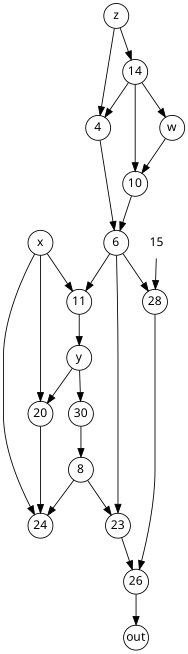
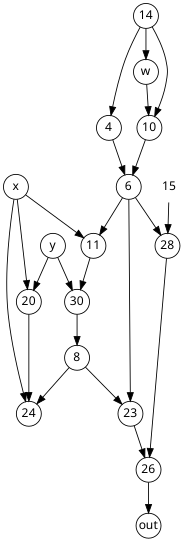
(116, 16) -> none
(79, 325) -> (87, 270)
